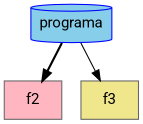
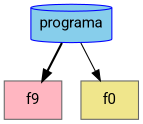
(33, 100) -> (33, 100)
(110, 100) -> (110, 100)
